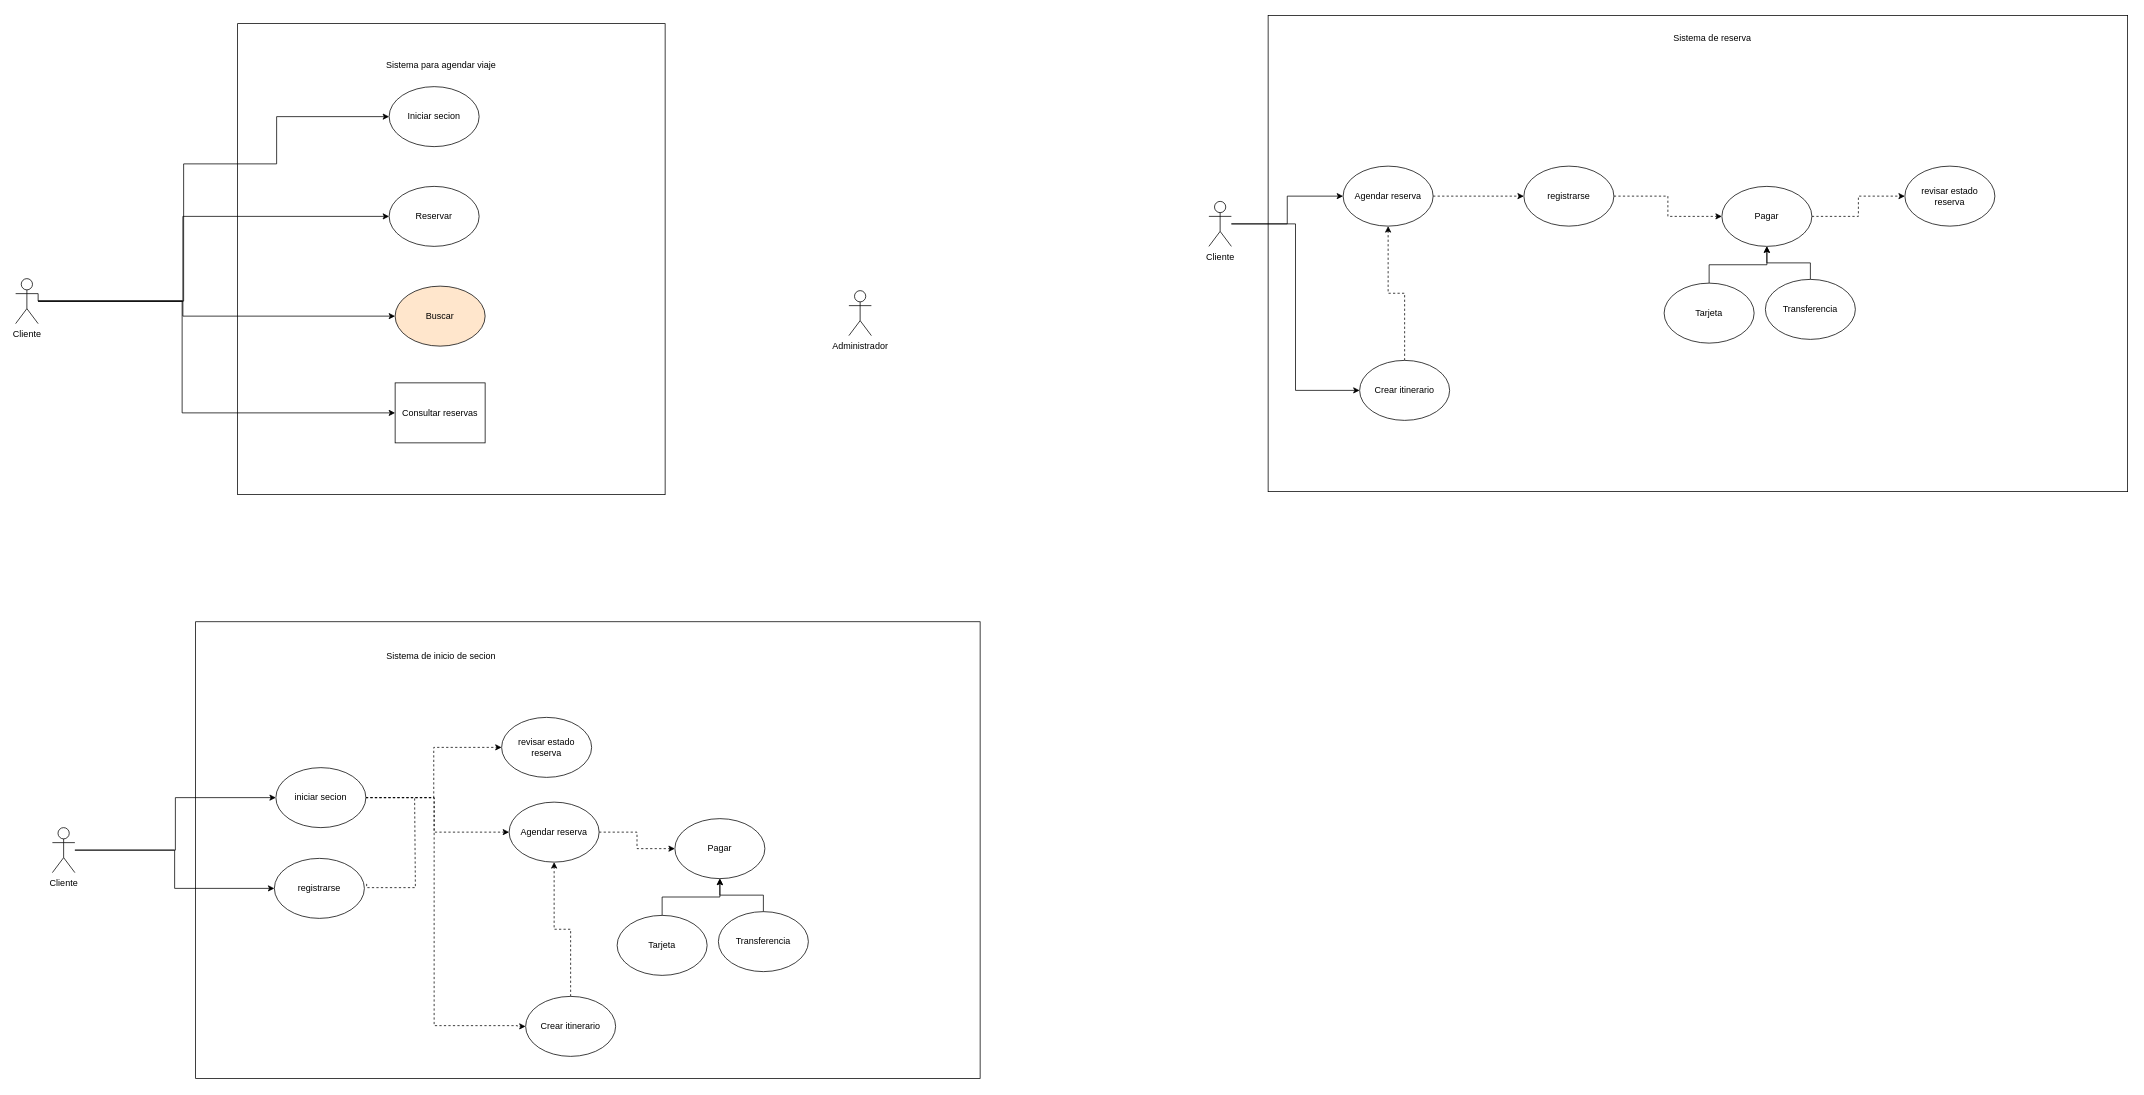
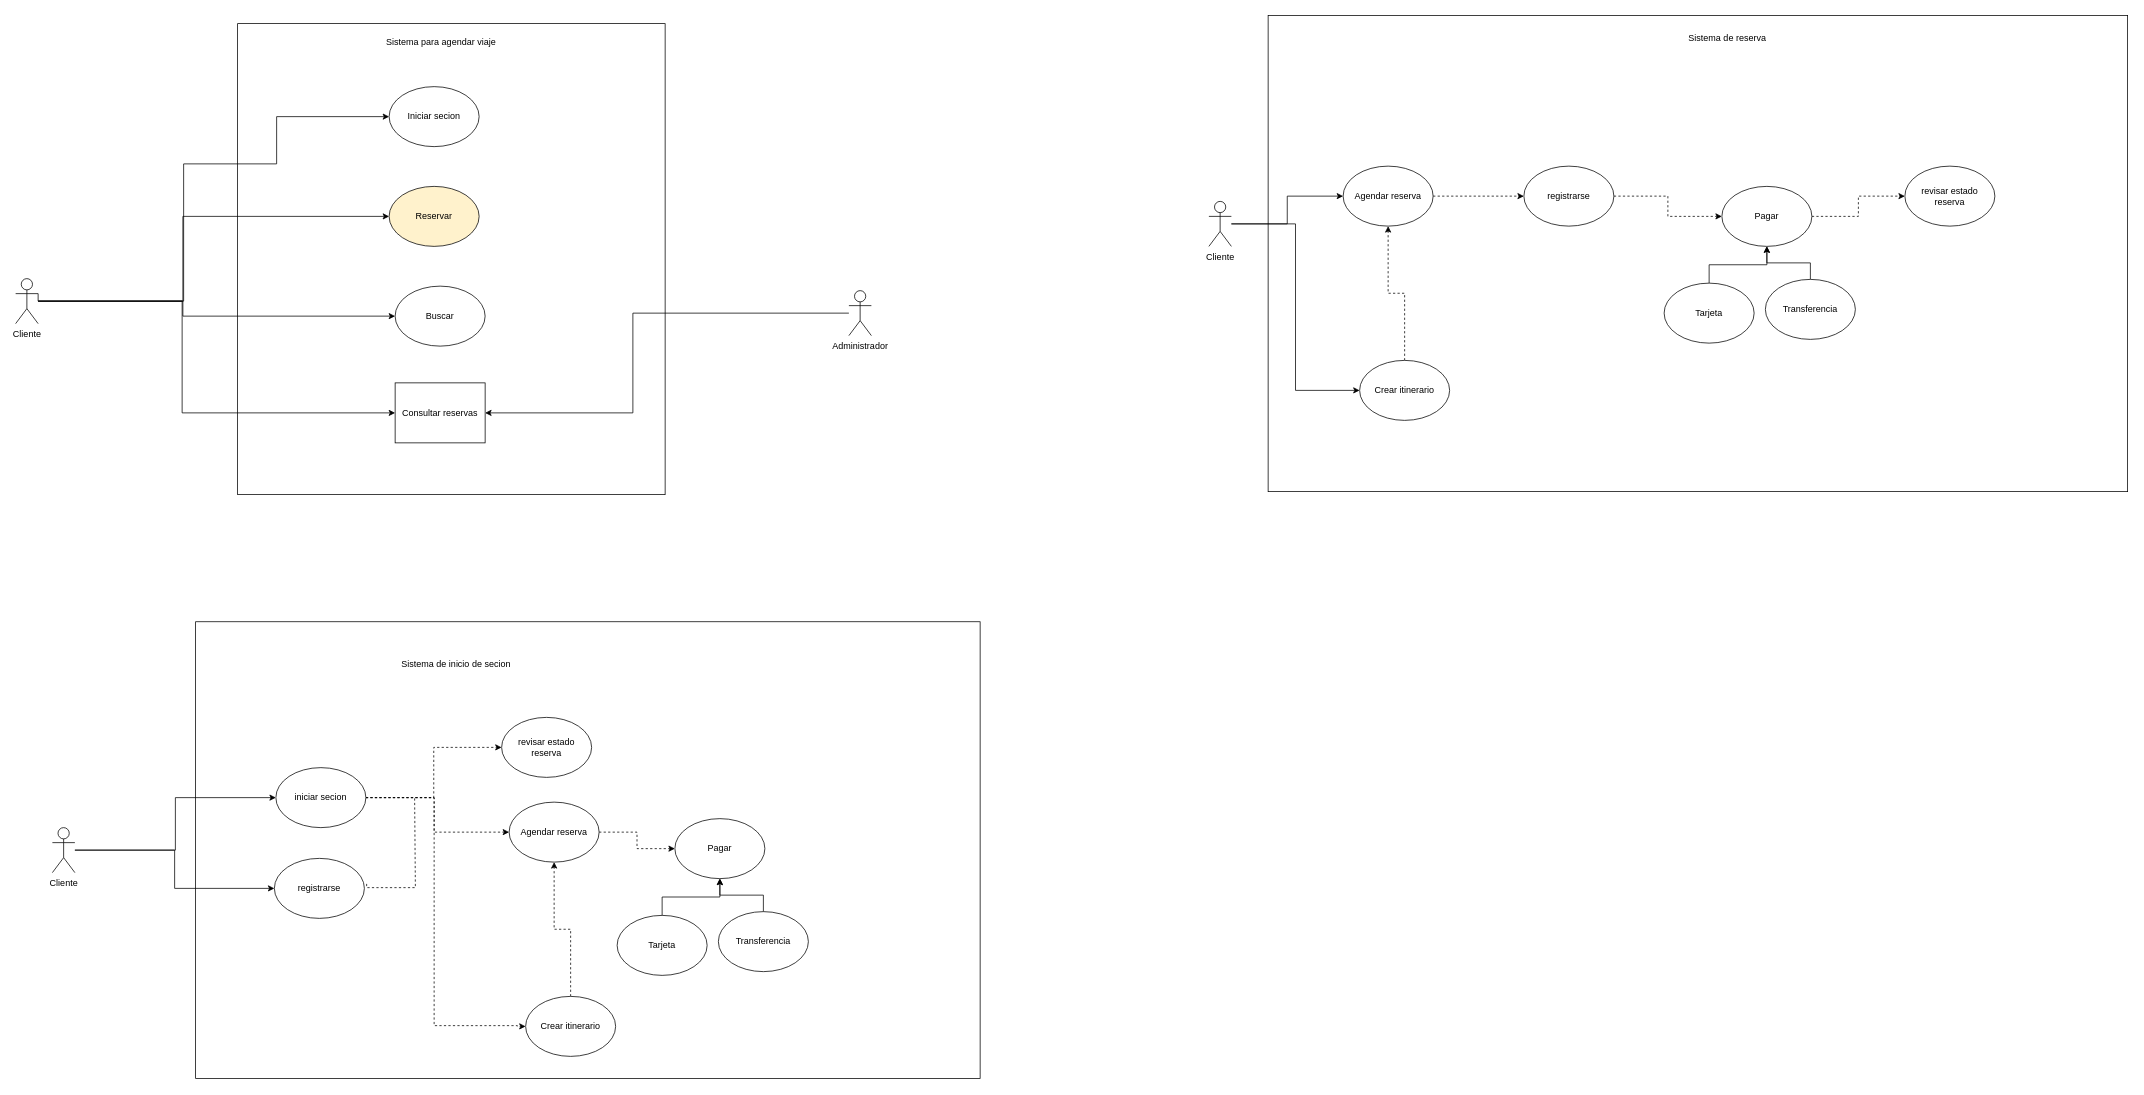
(1712, 38) -> (1727, 38)
(440, 65) -> (440, 42)
(434, 216) -> (434, 216)
(440, 316) -> (440, 316)
none -> (633, 413)
(440, 657) -> (455, 664)
